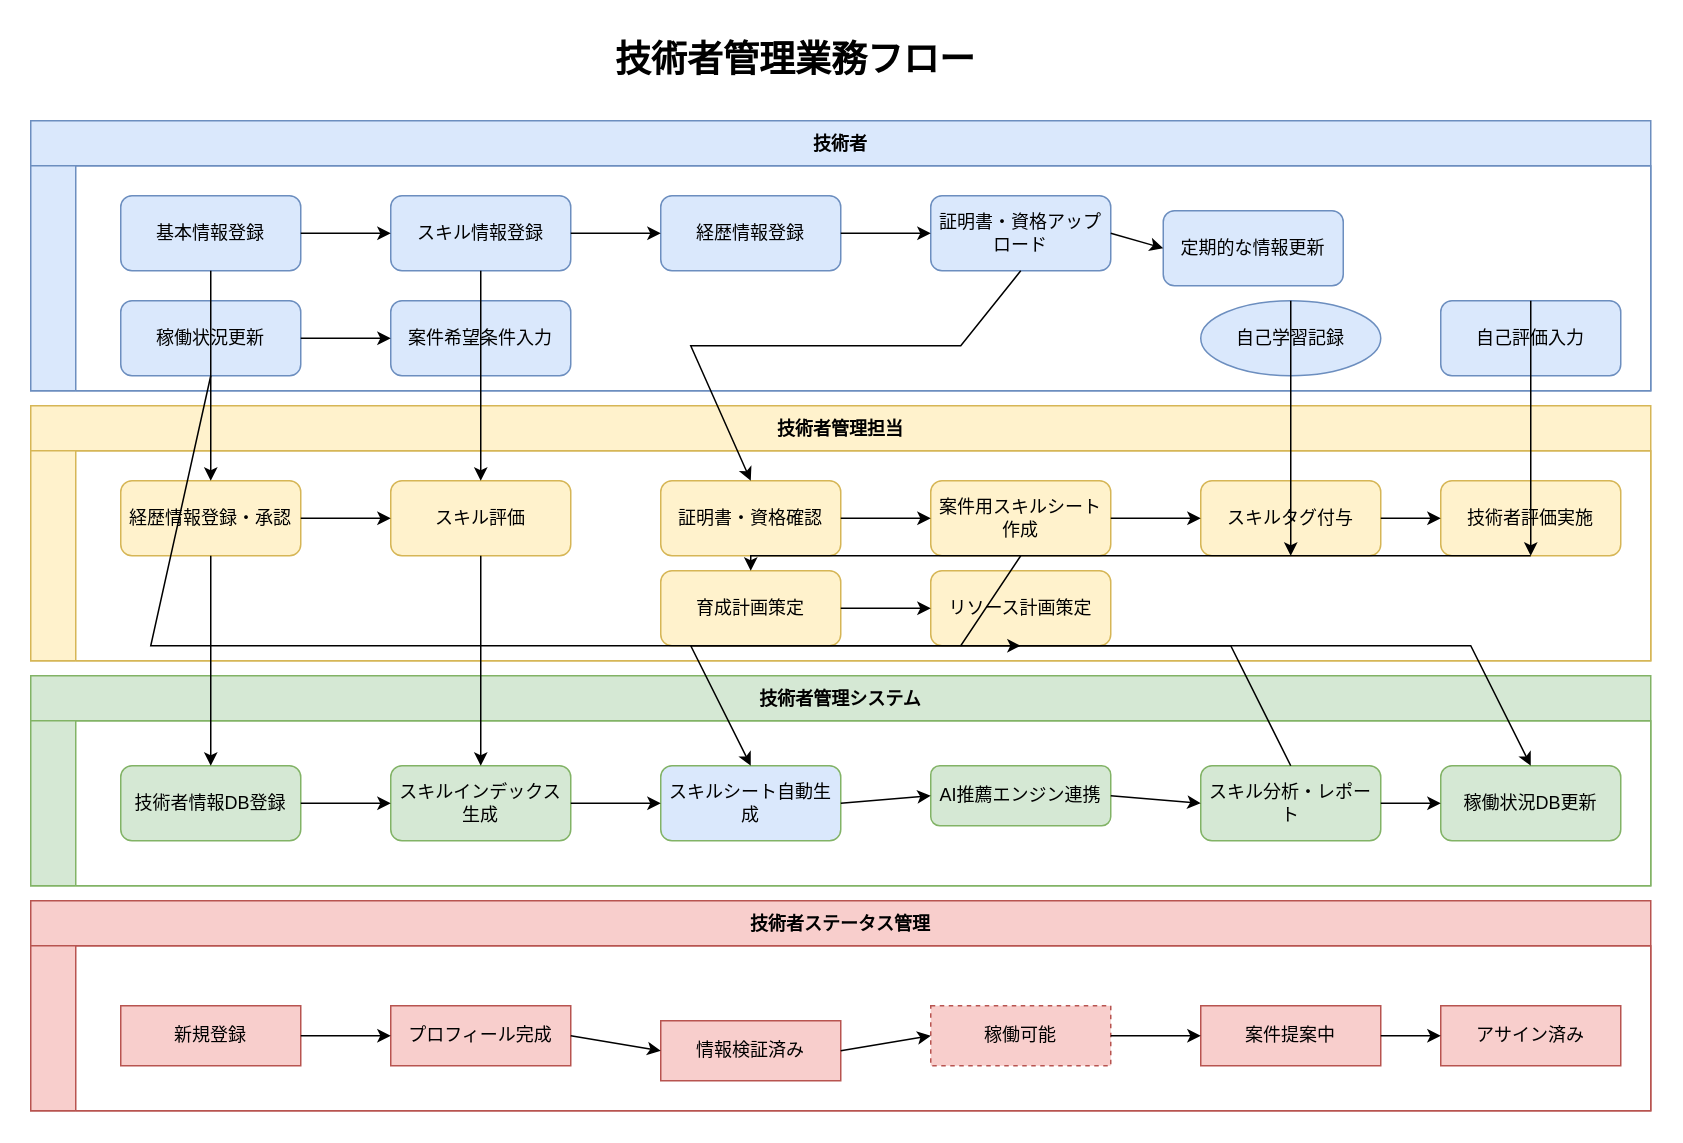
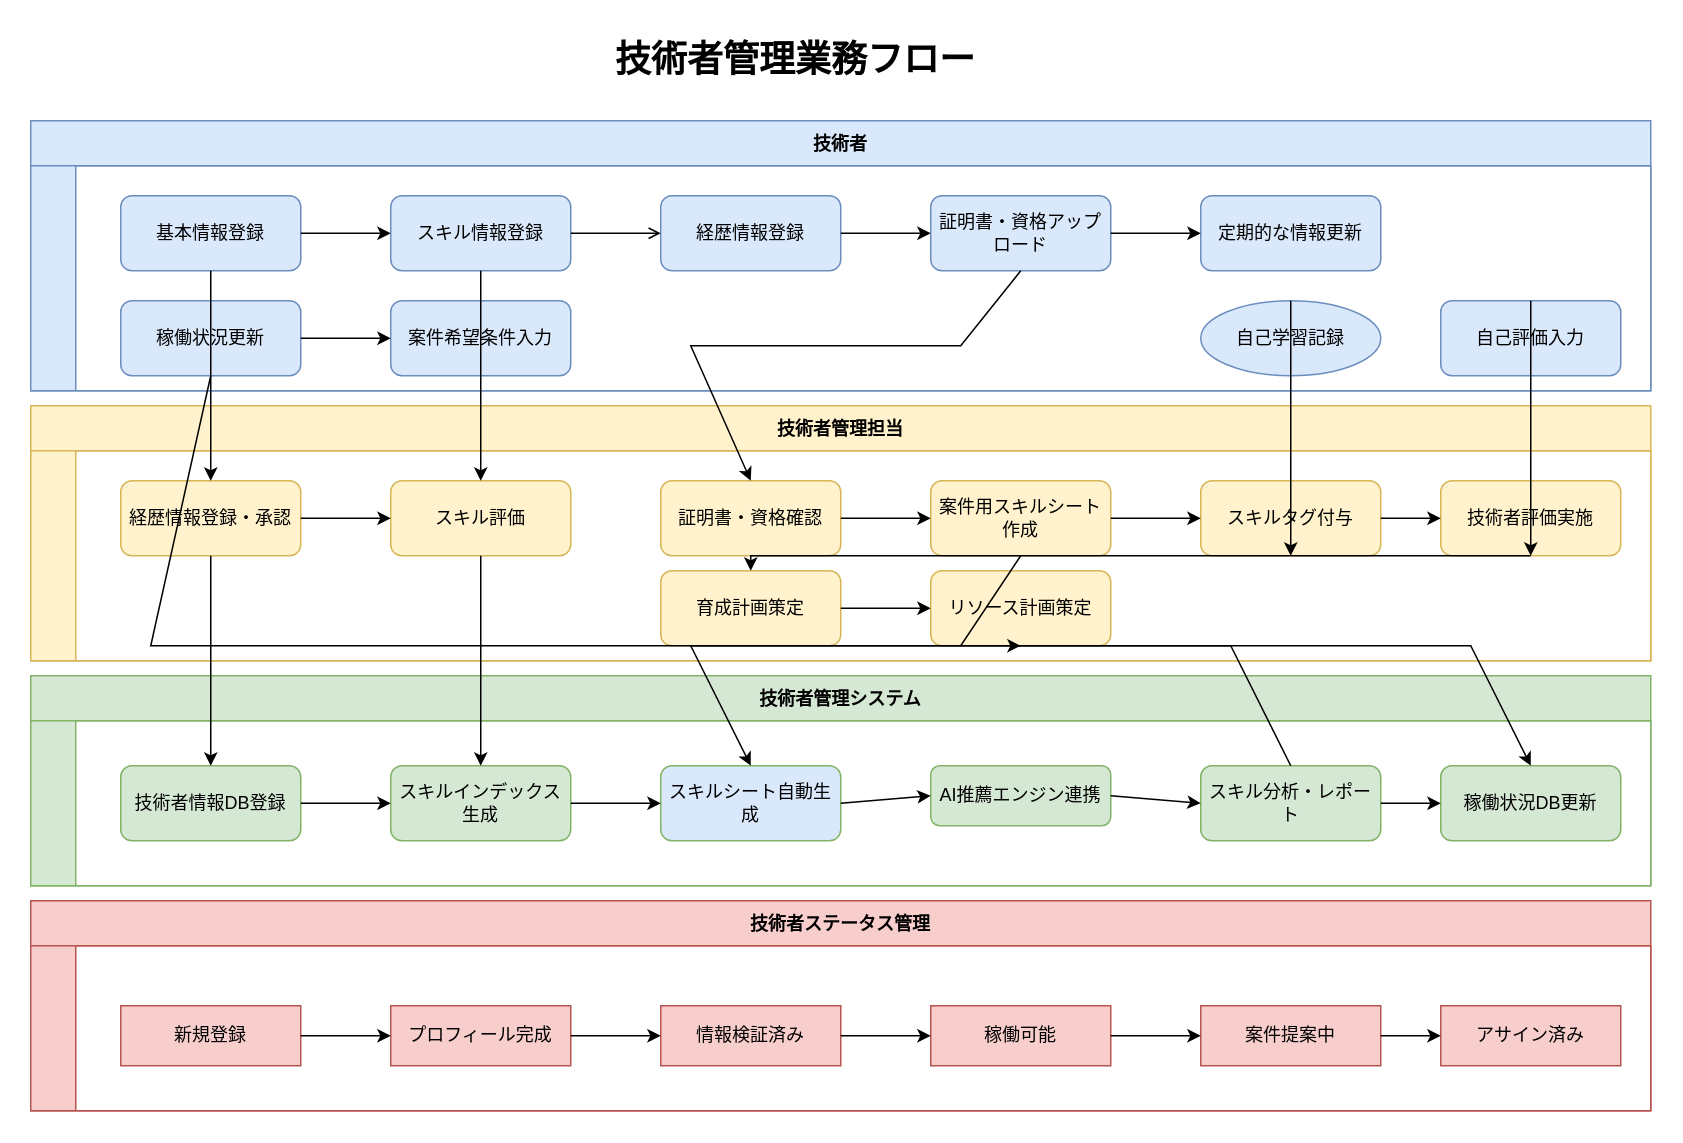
(649, 233) -> (651, 233)
(1253, 248) -> (1291, 233)
(1021, 1036) -> (1021, 1036)
(751, 1051) -> (751, 1036)
